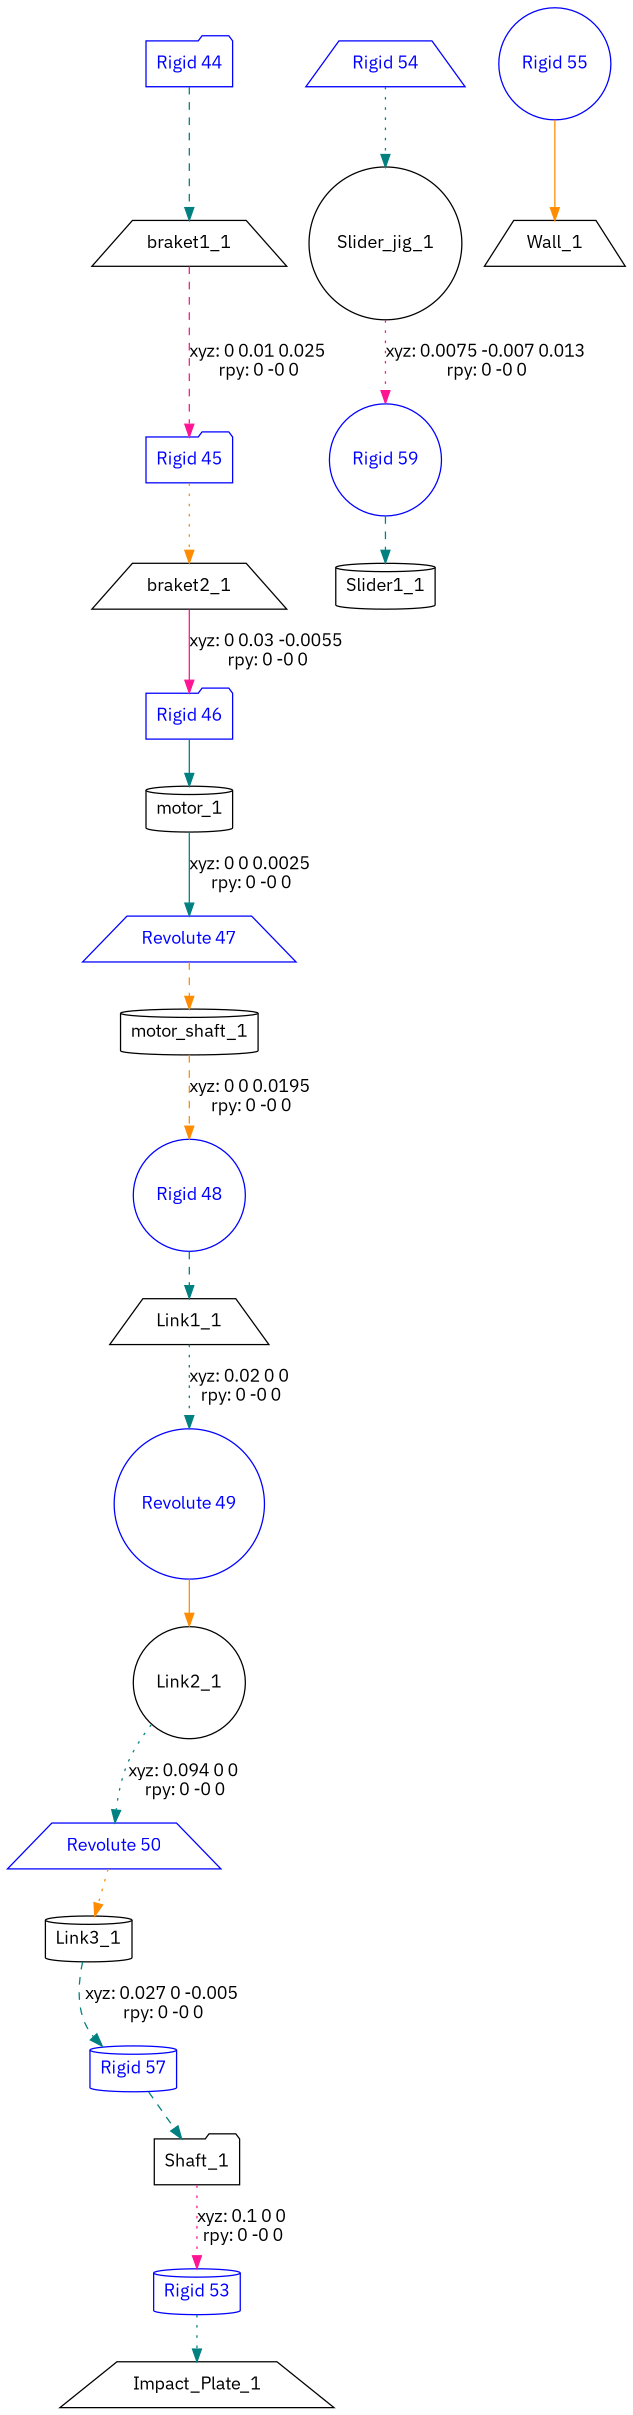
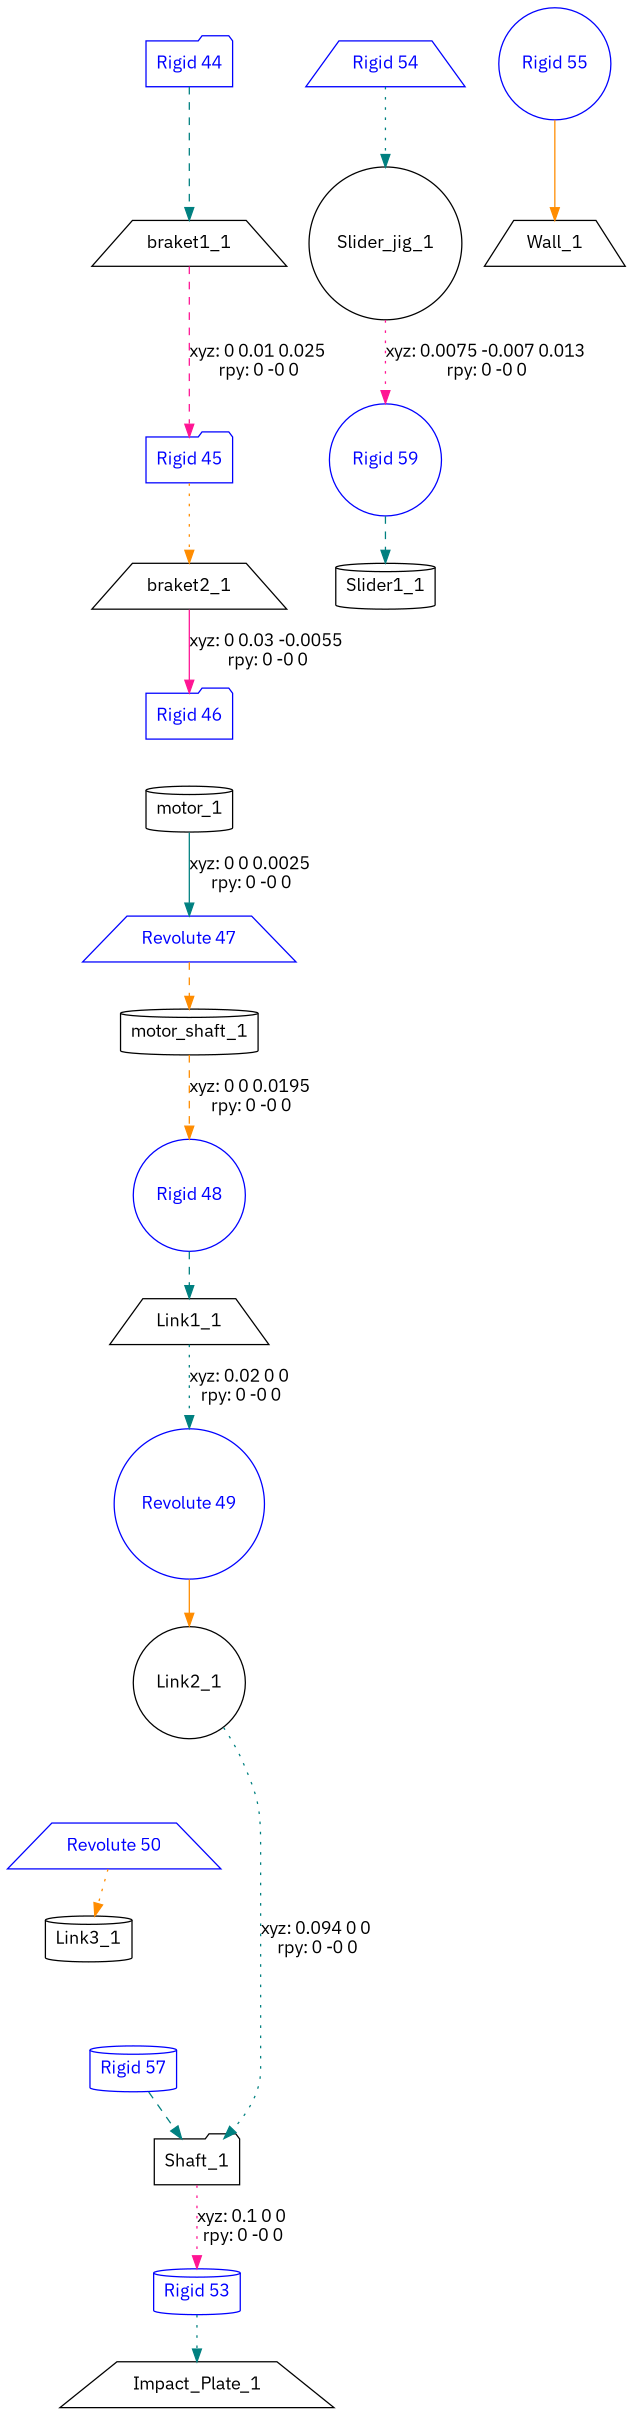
(189, 756) -> none
(127, 1765) -> (261, 1928)
(80, 2001) -> none
